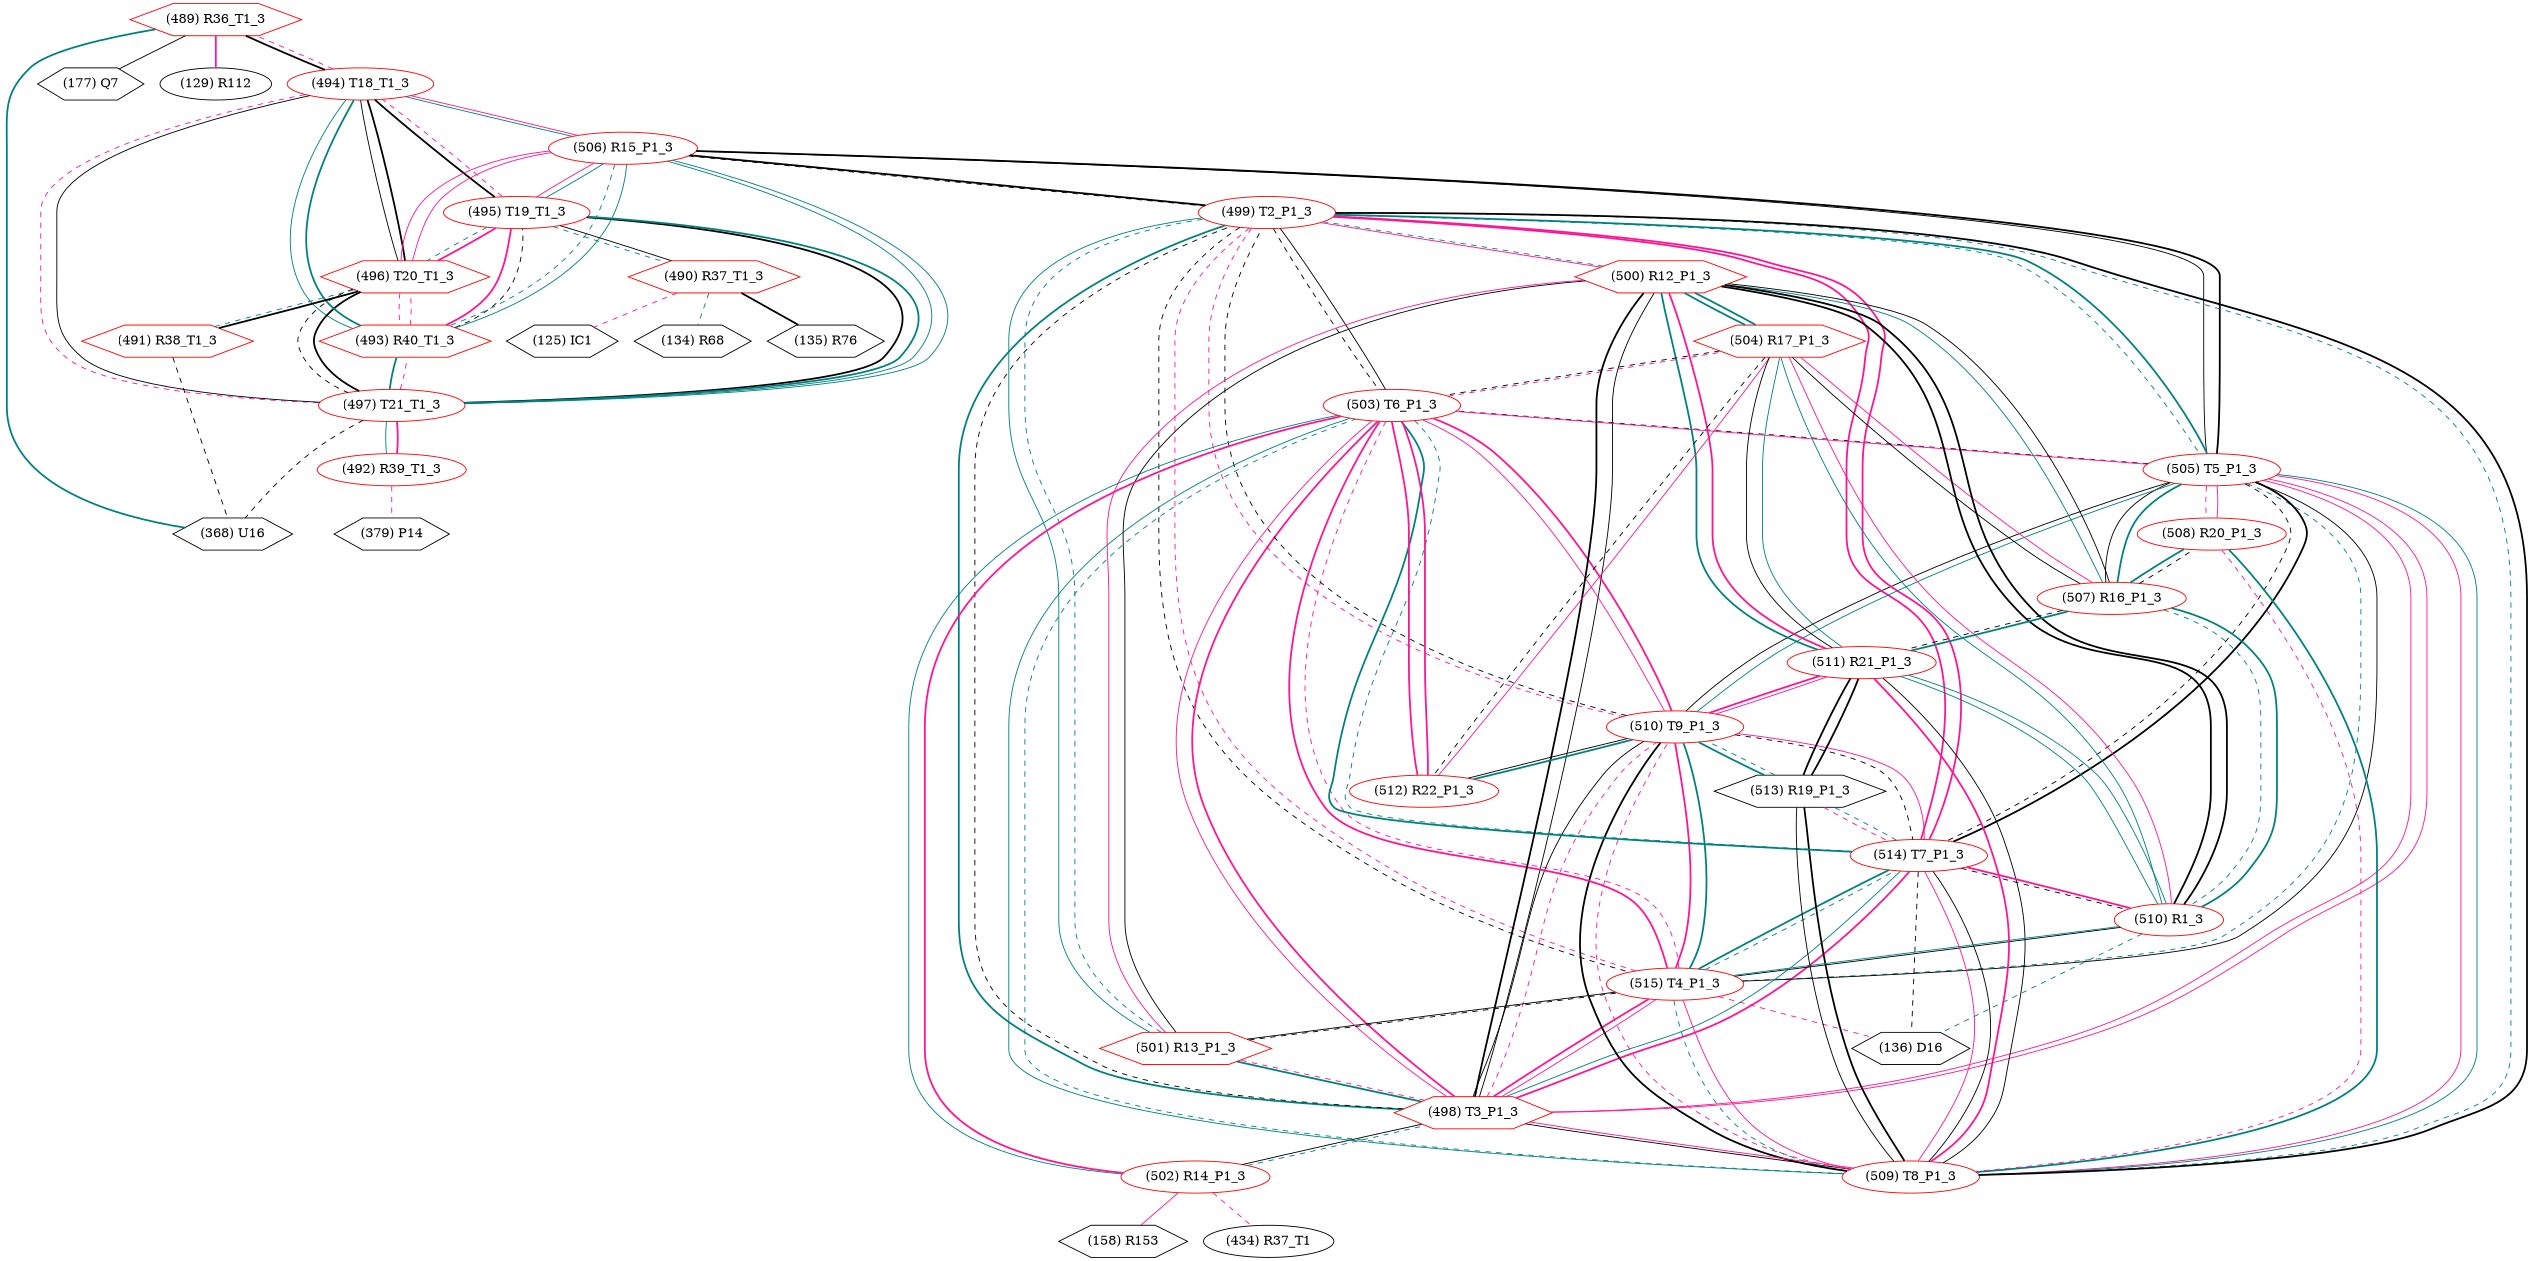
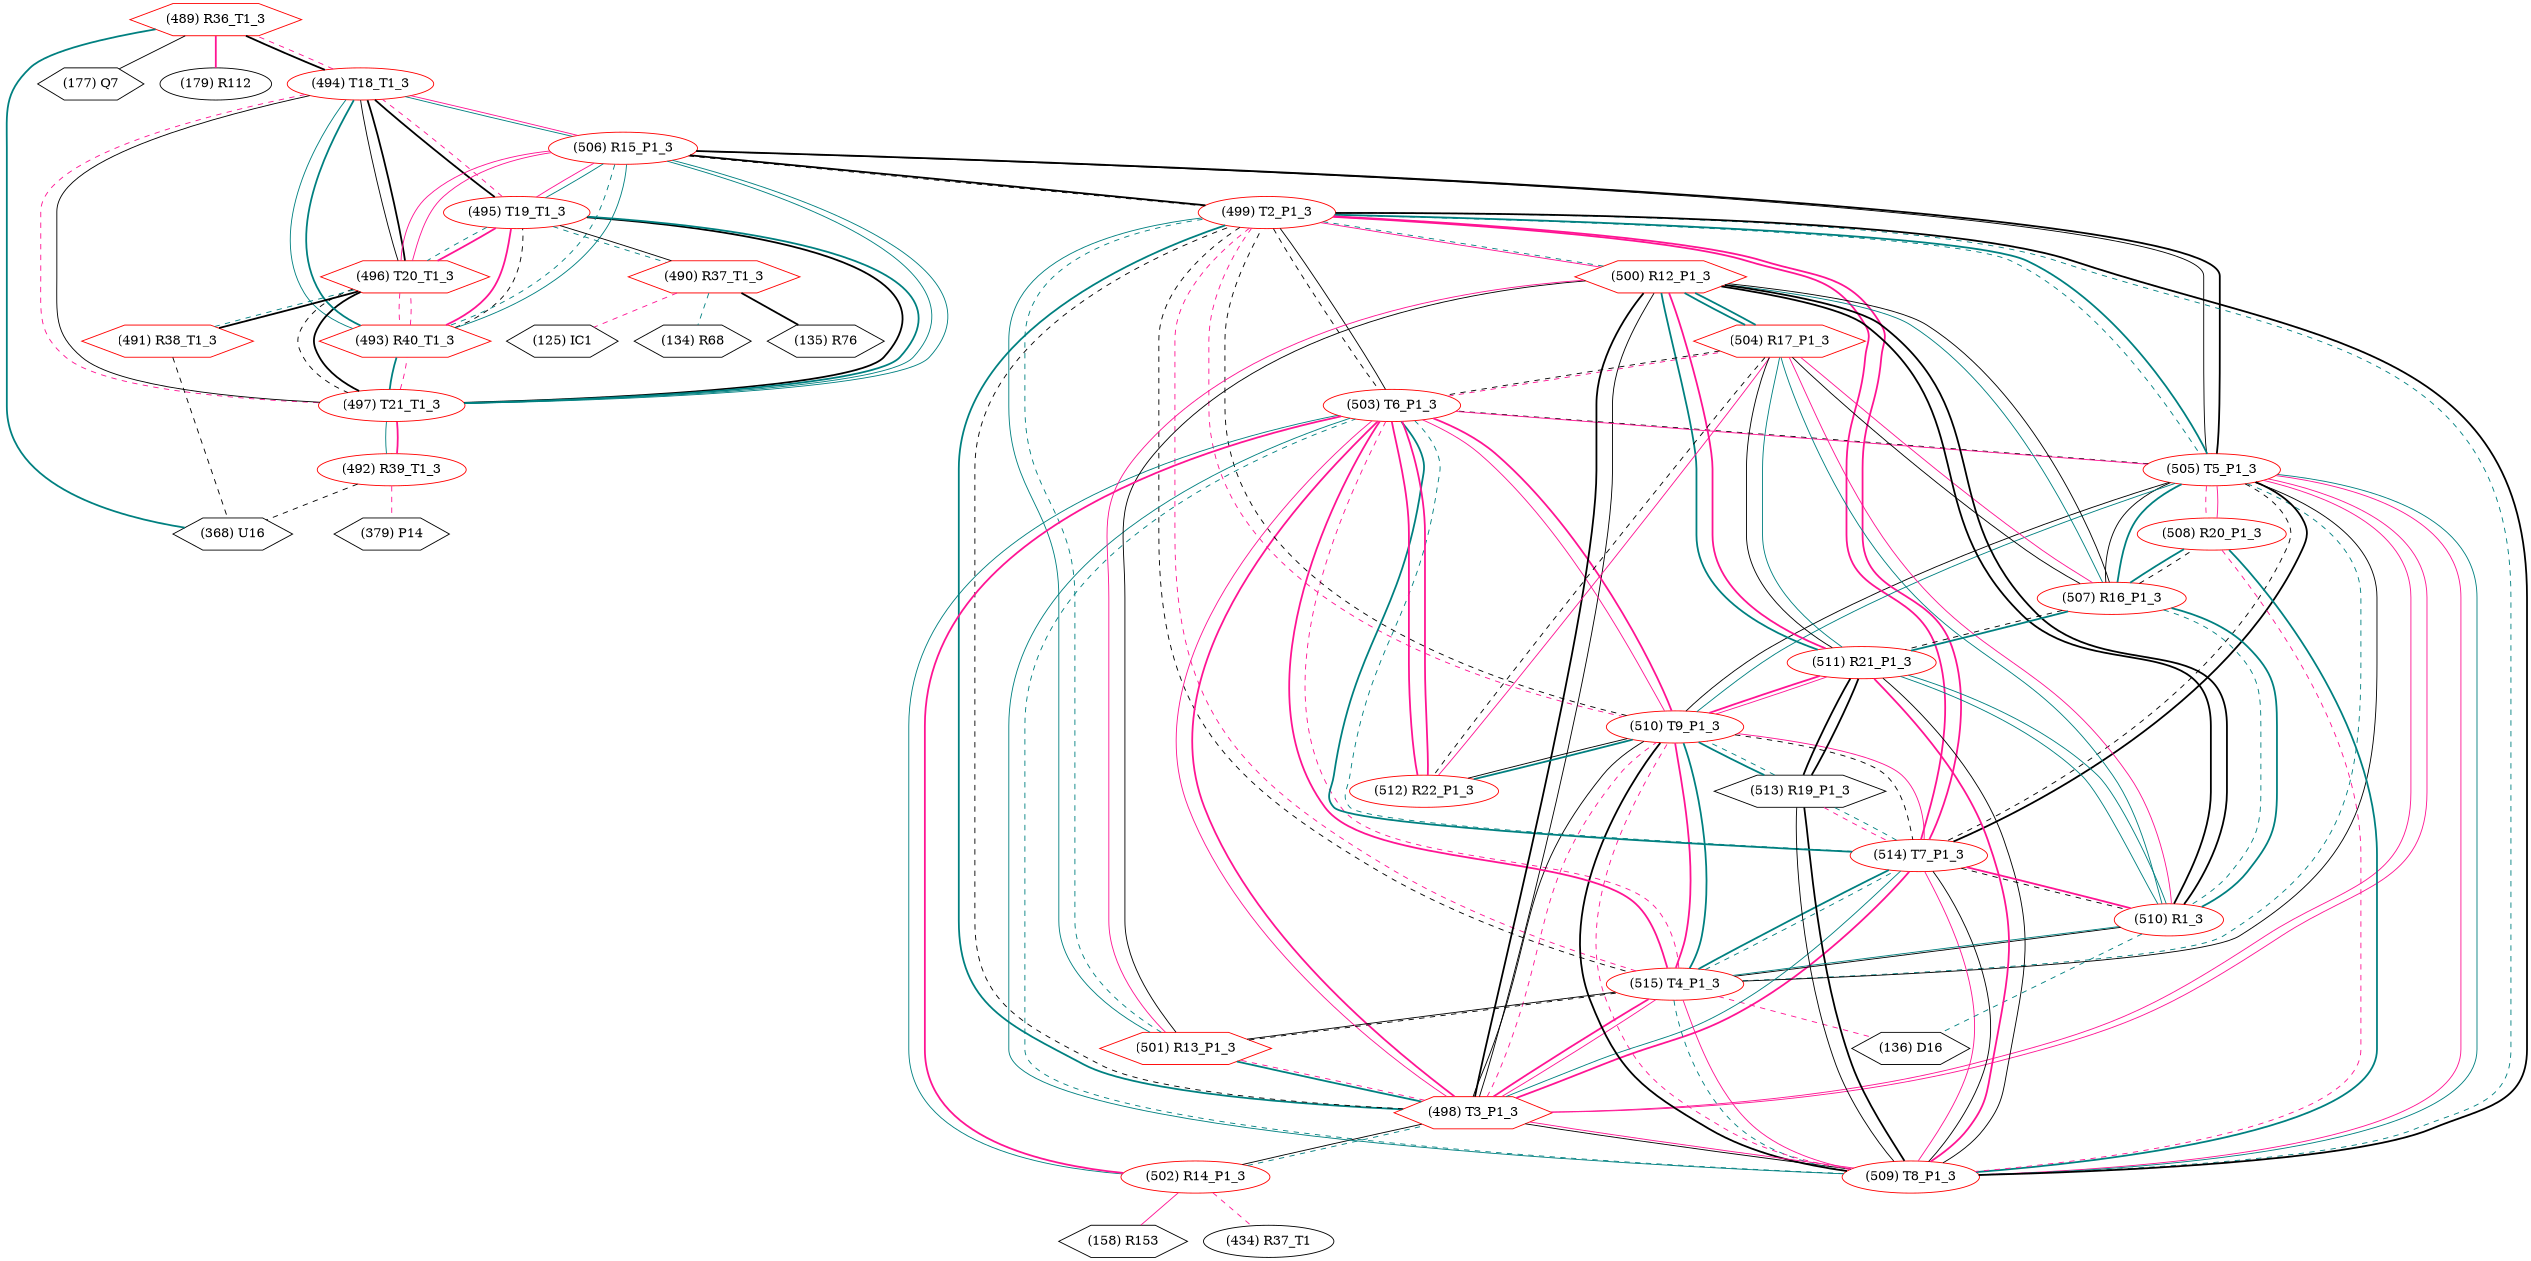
(216, 84) -> (216, 84)
(299, 463) -> (312, 502)
(1915, 944) -> none
